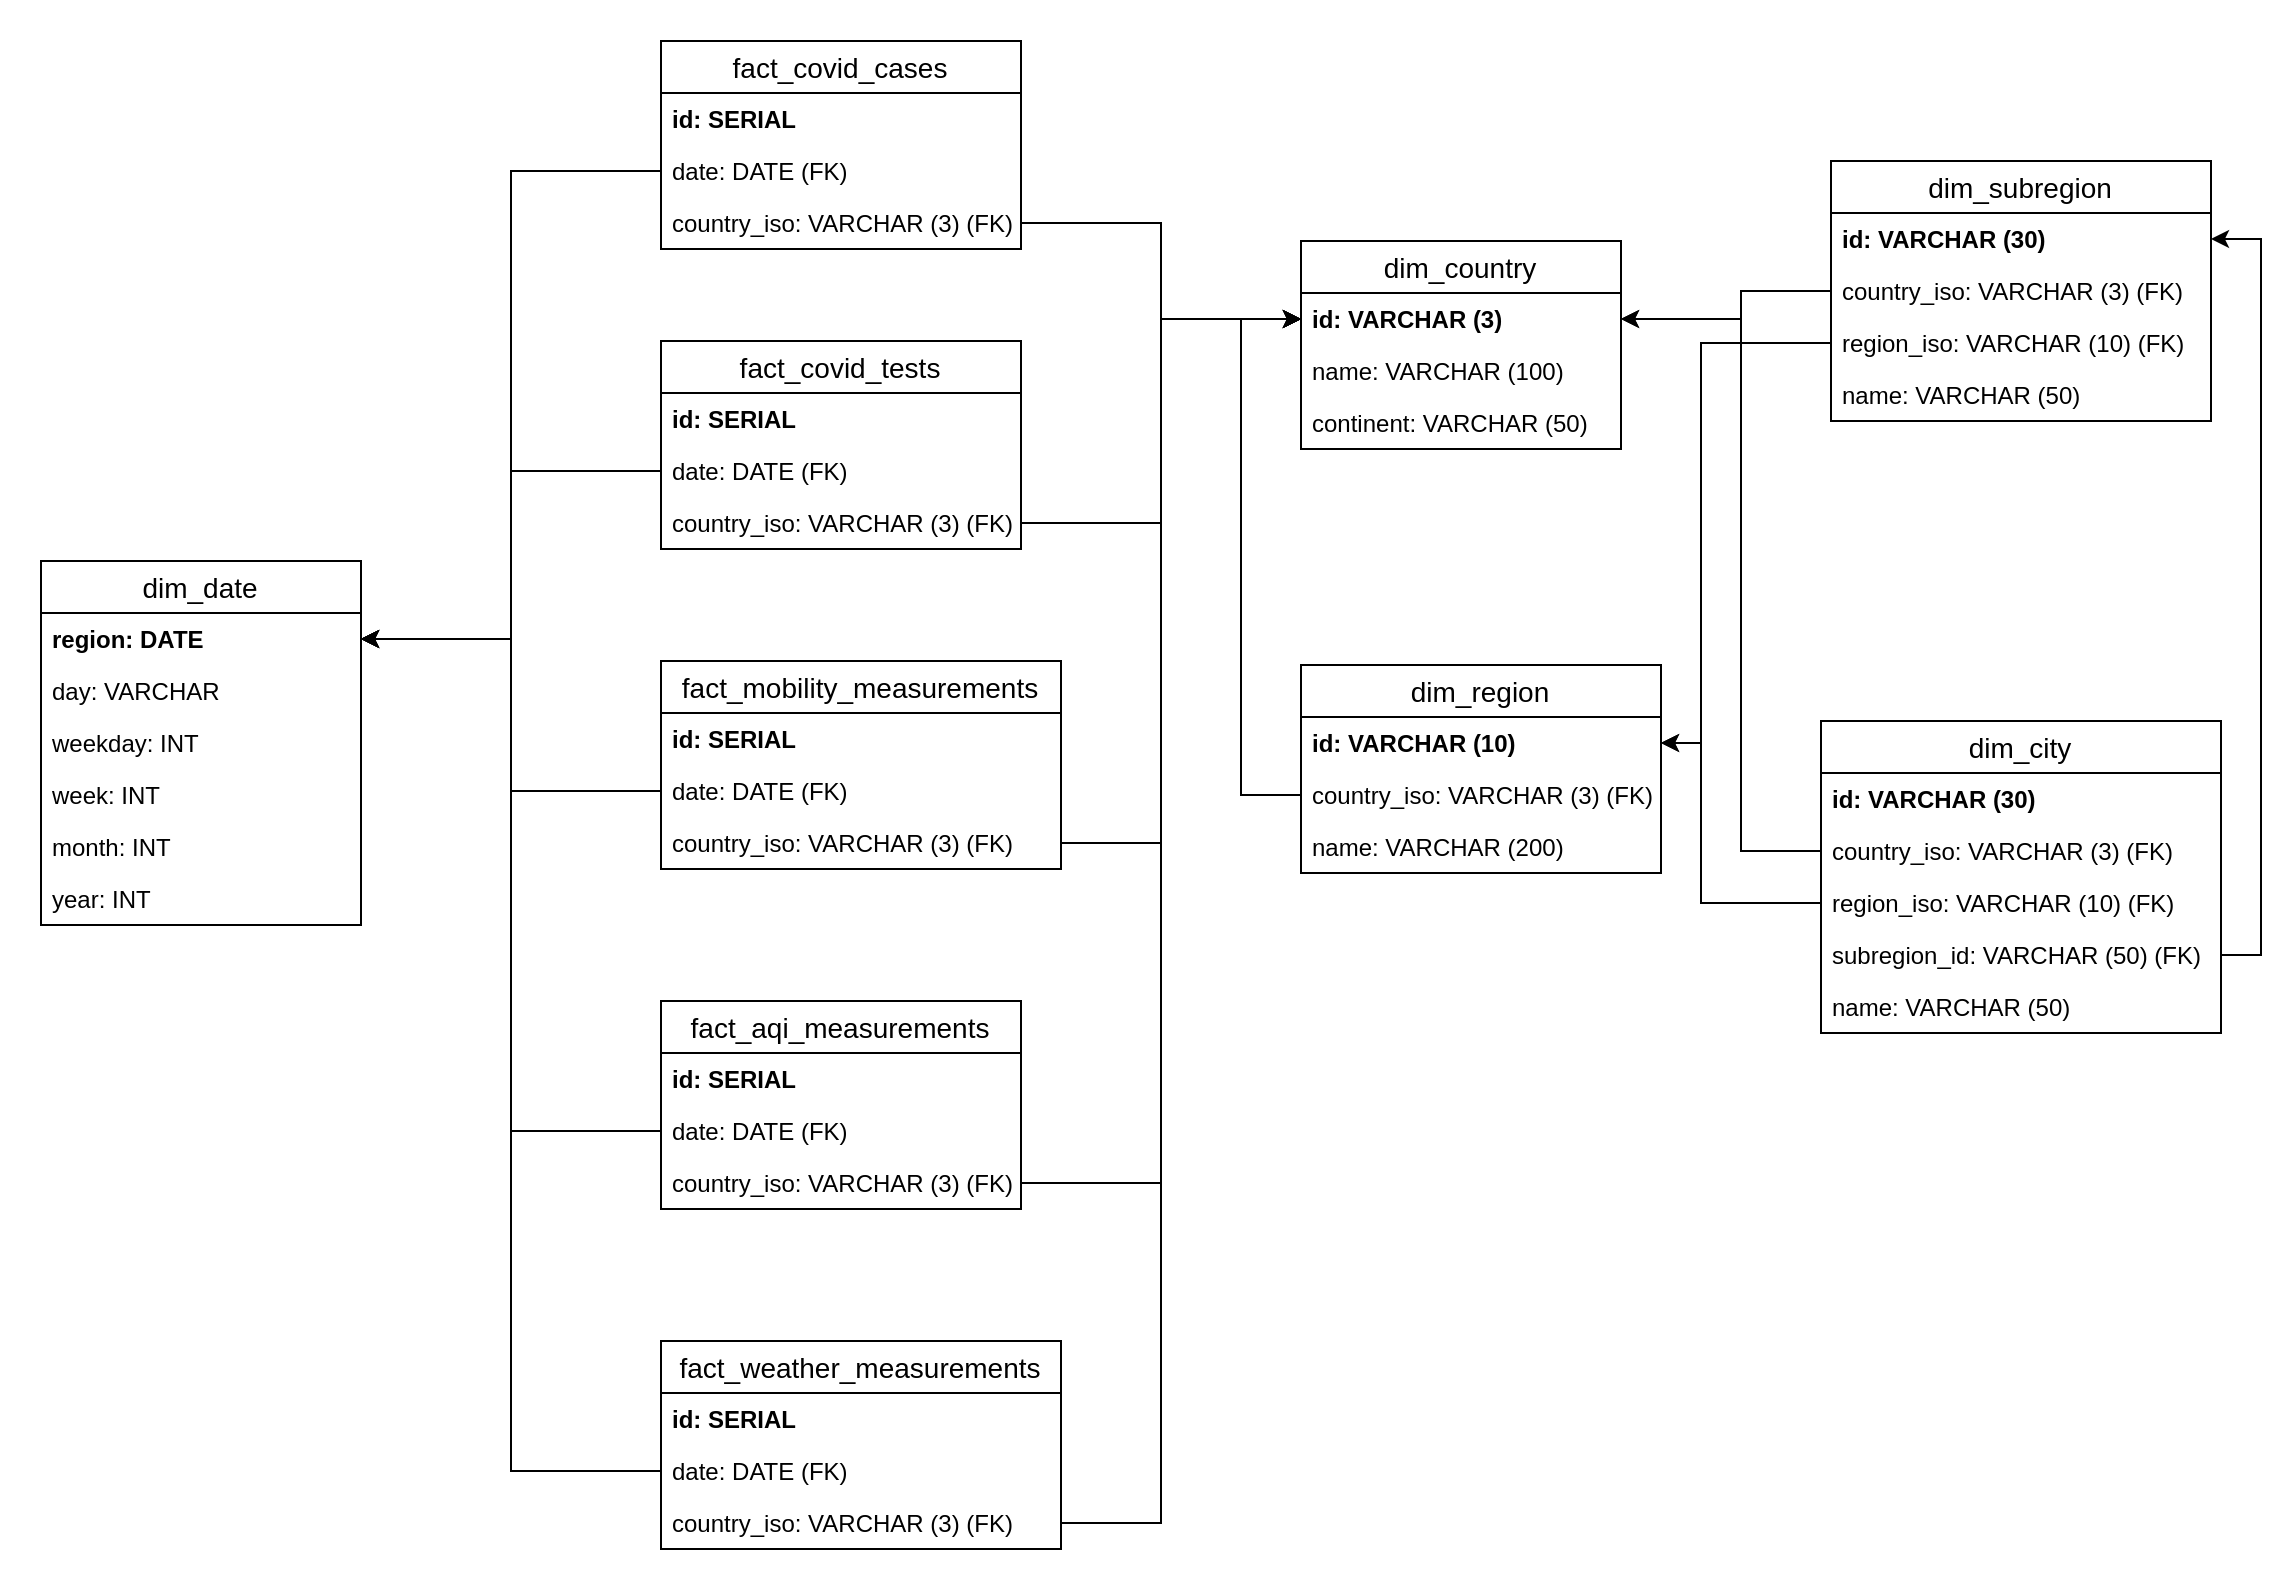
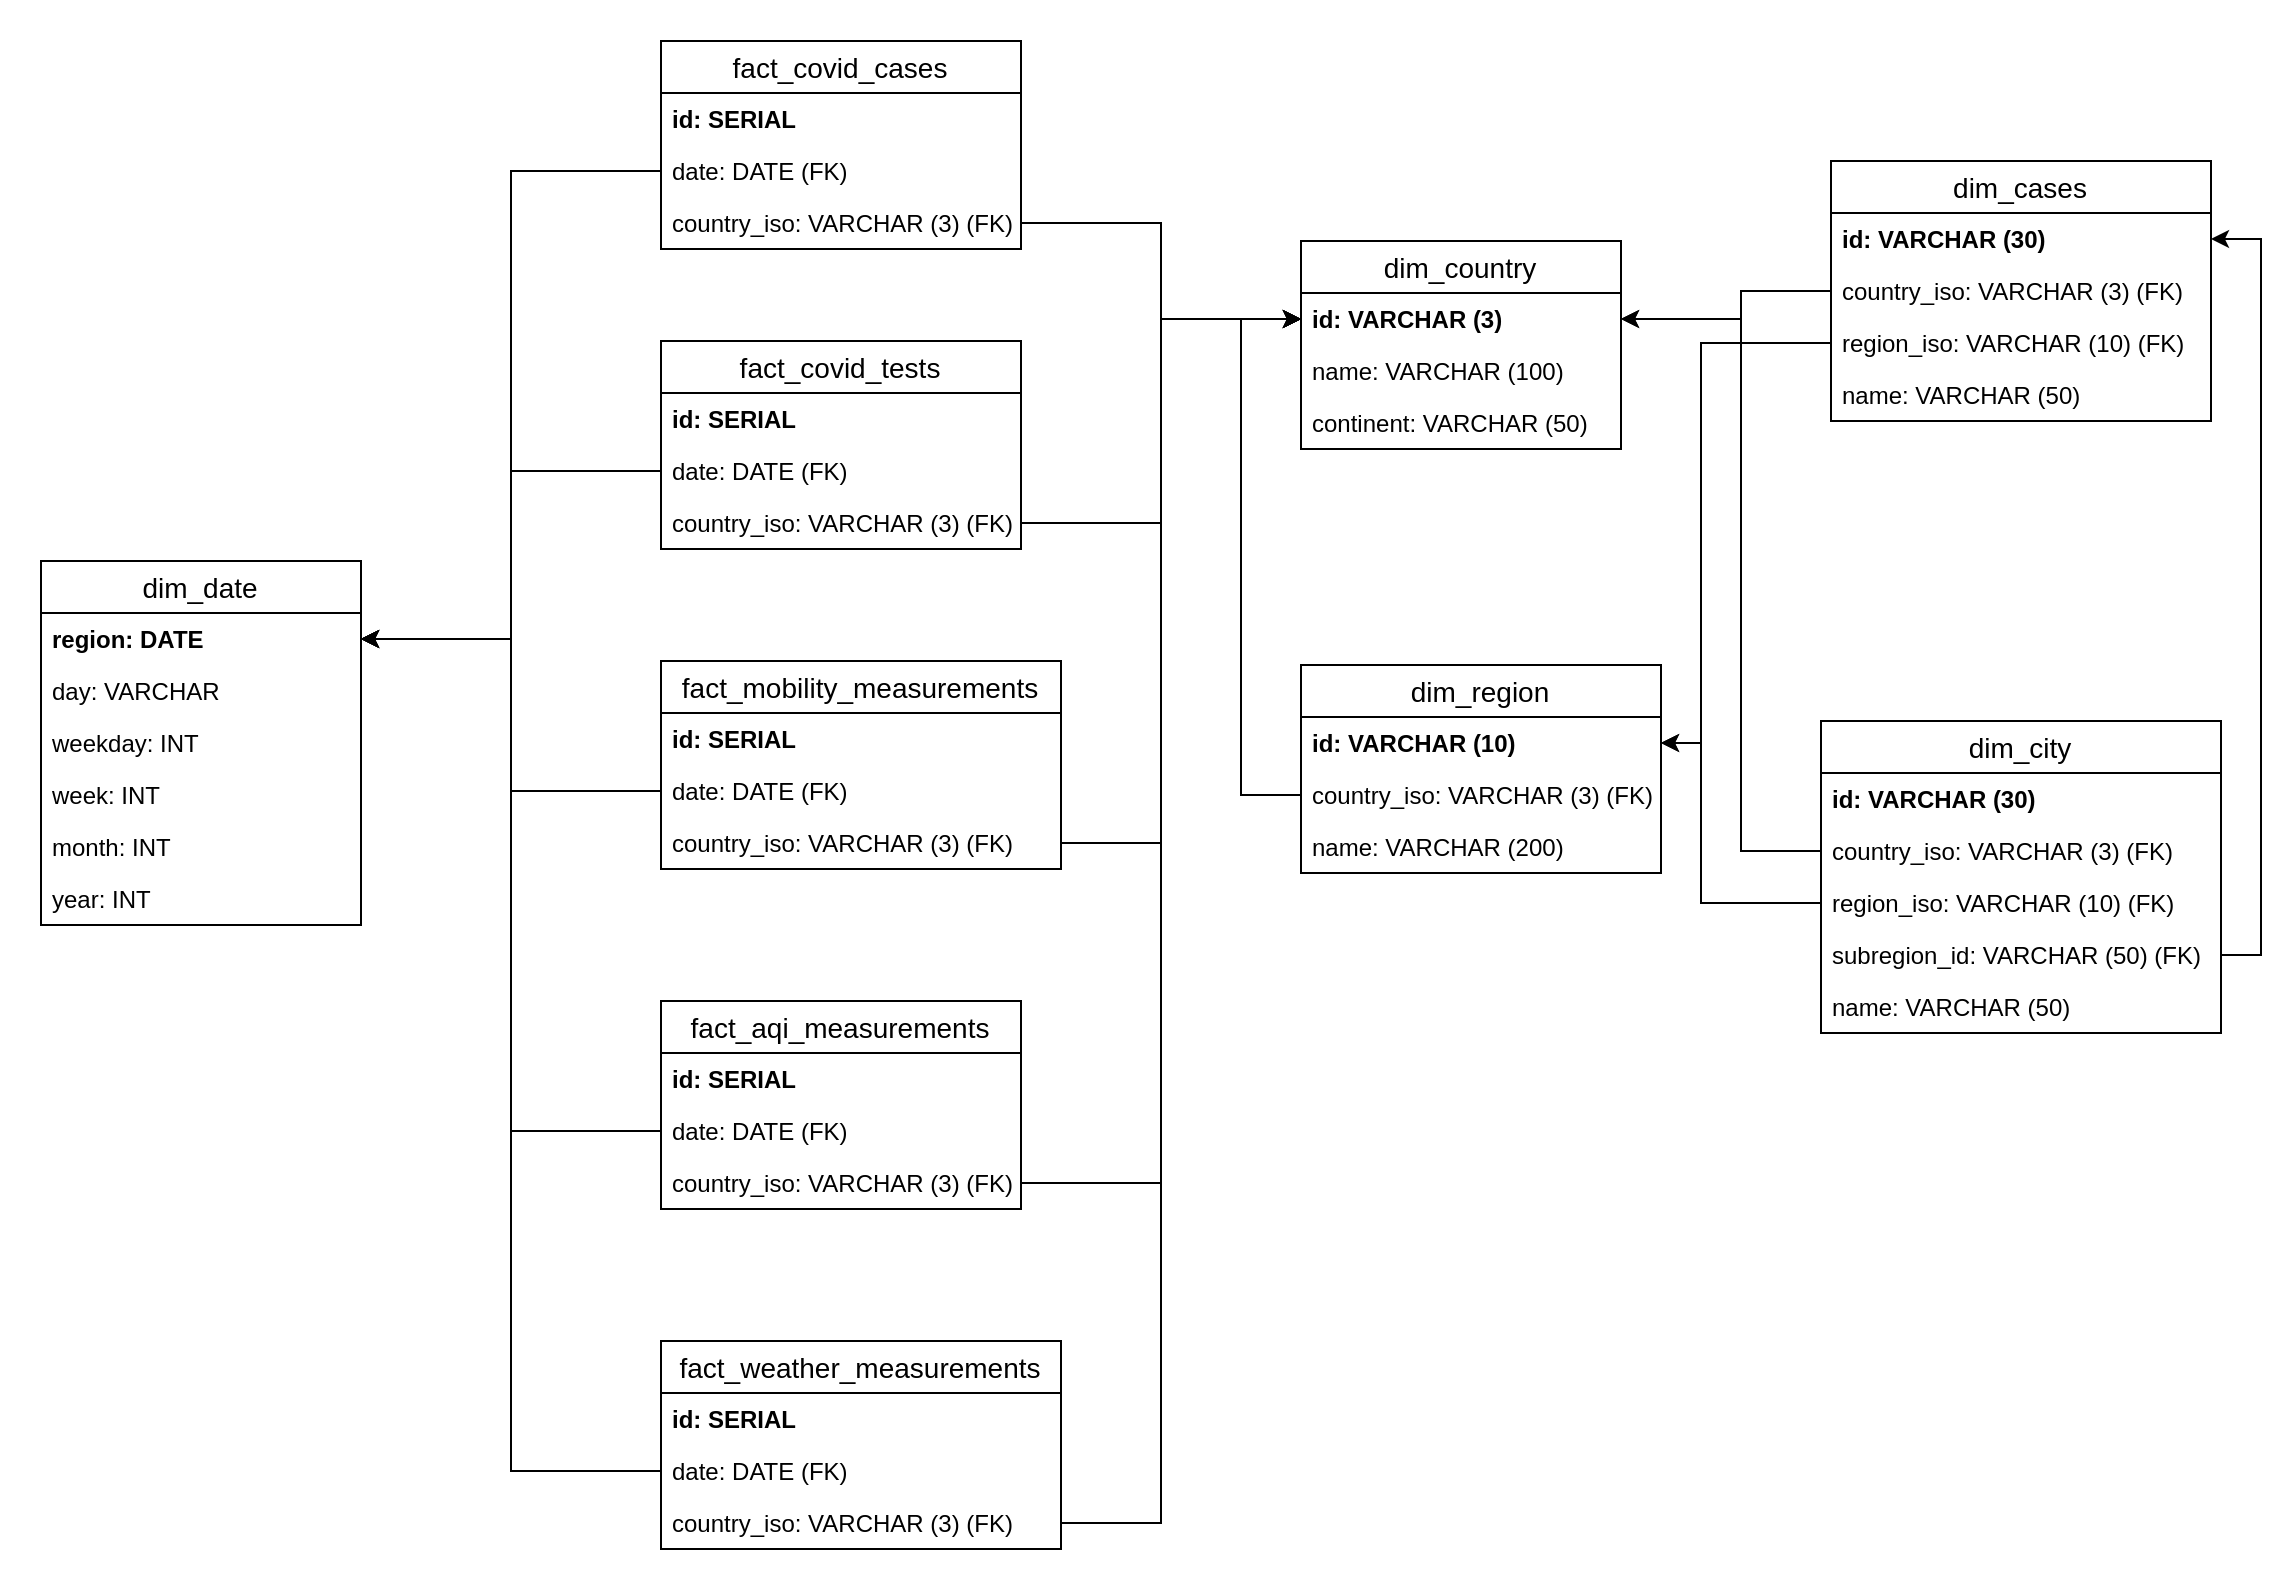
(2020, 189) -> (2020, 189)
